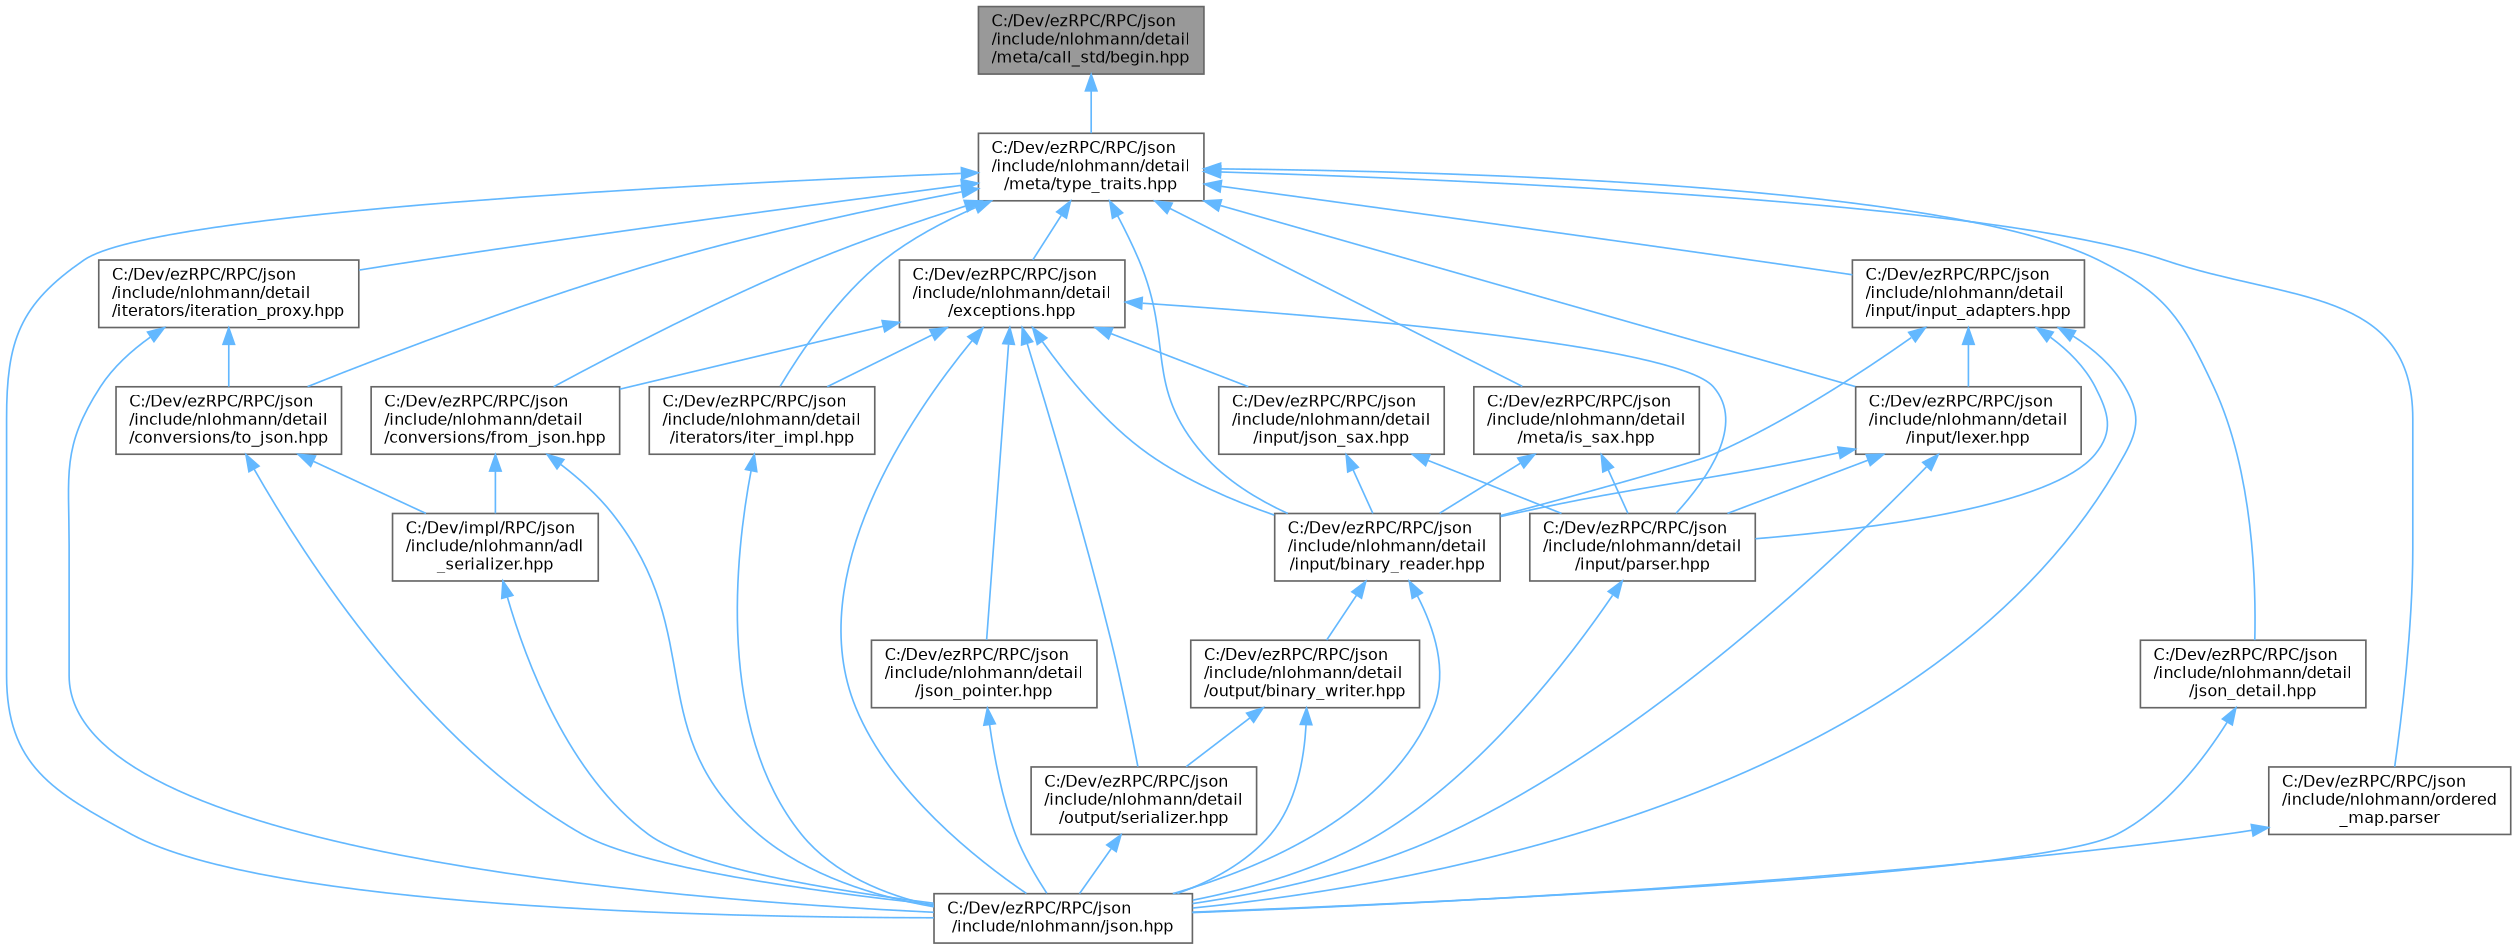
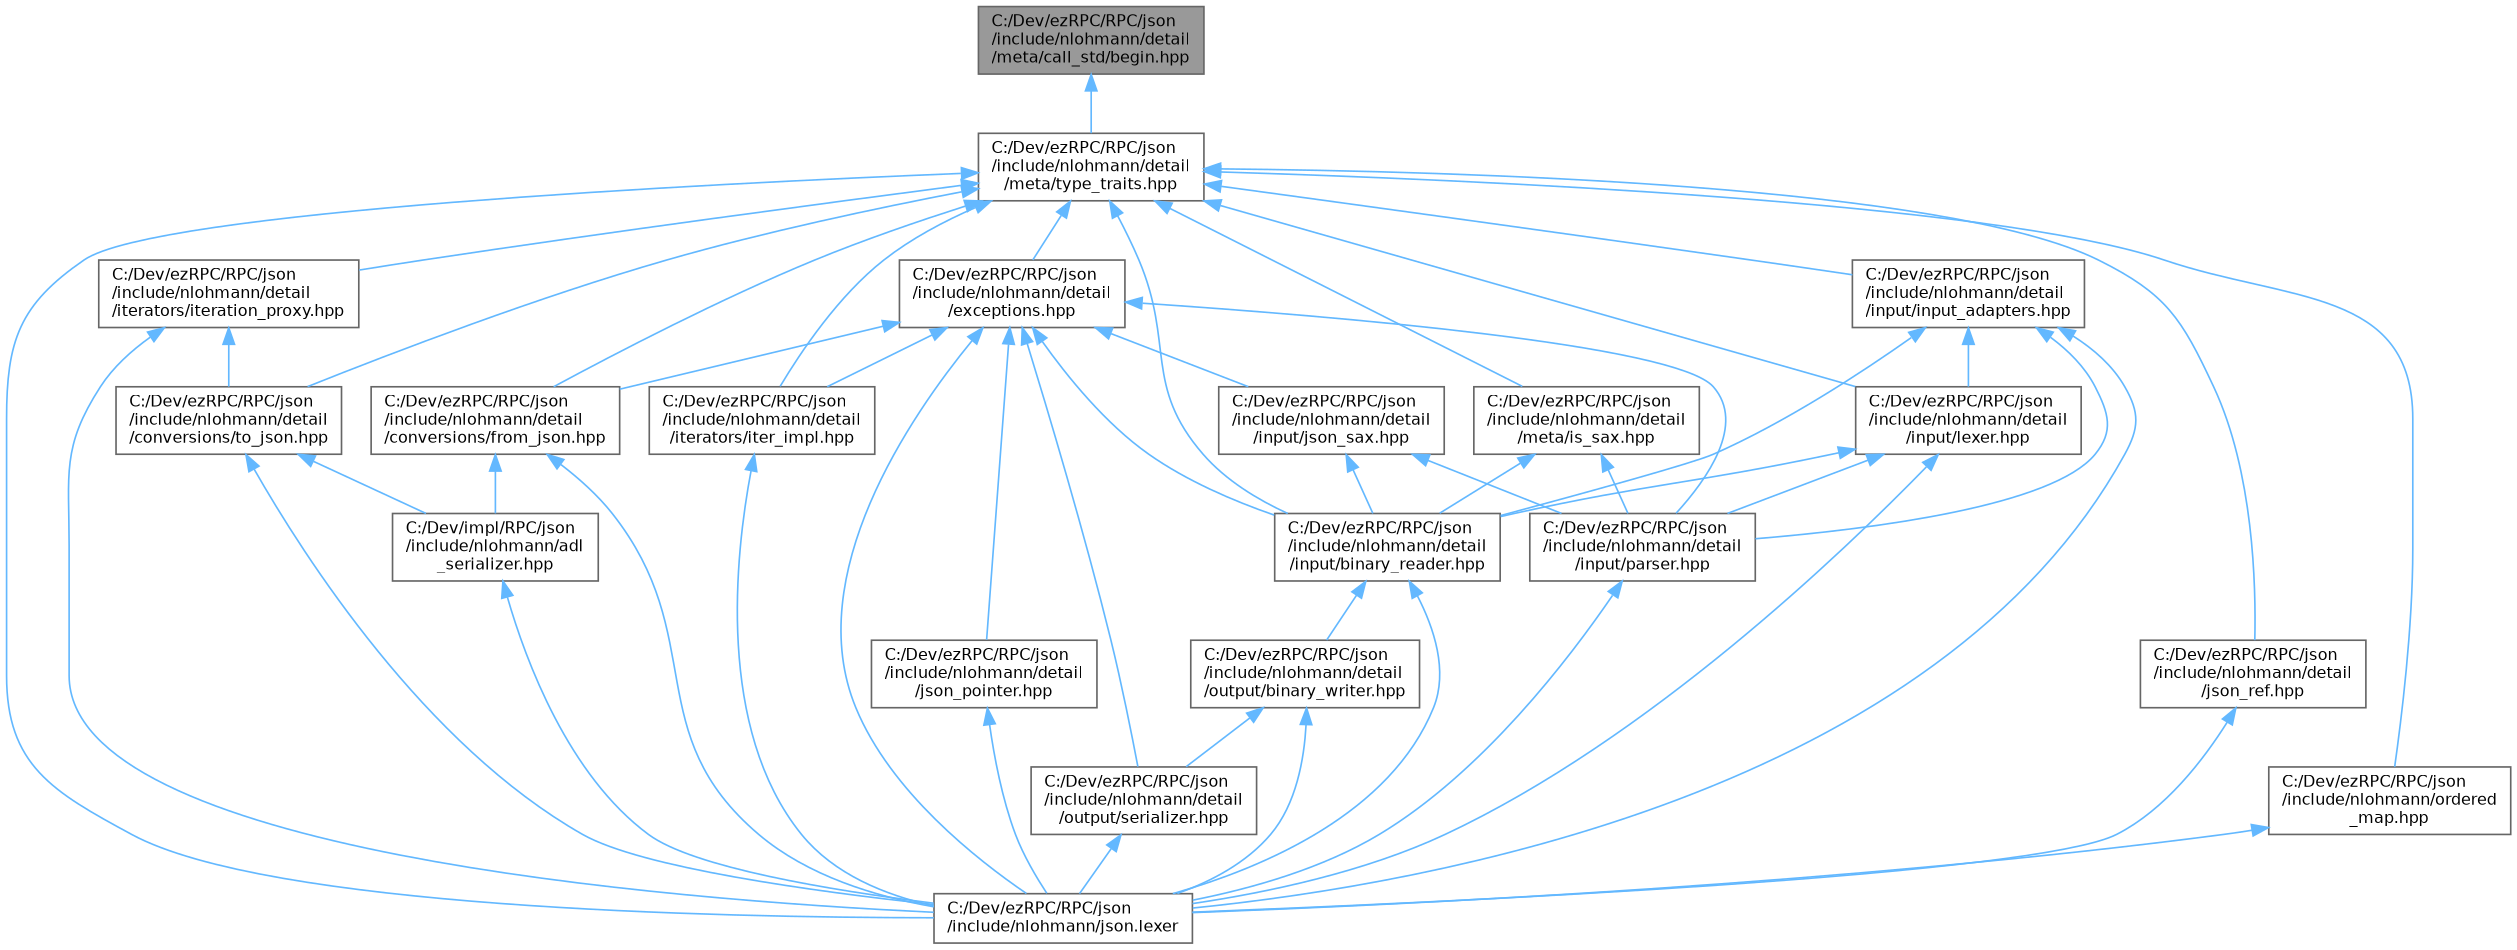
(2253, 674) -> (2253, 674)
(2390, 801) -> (2390, 801)
(1063, 918) -> (1063, 918)
